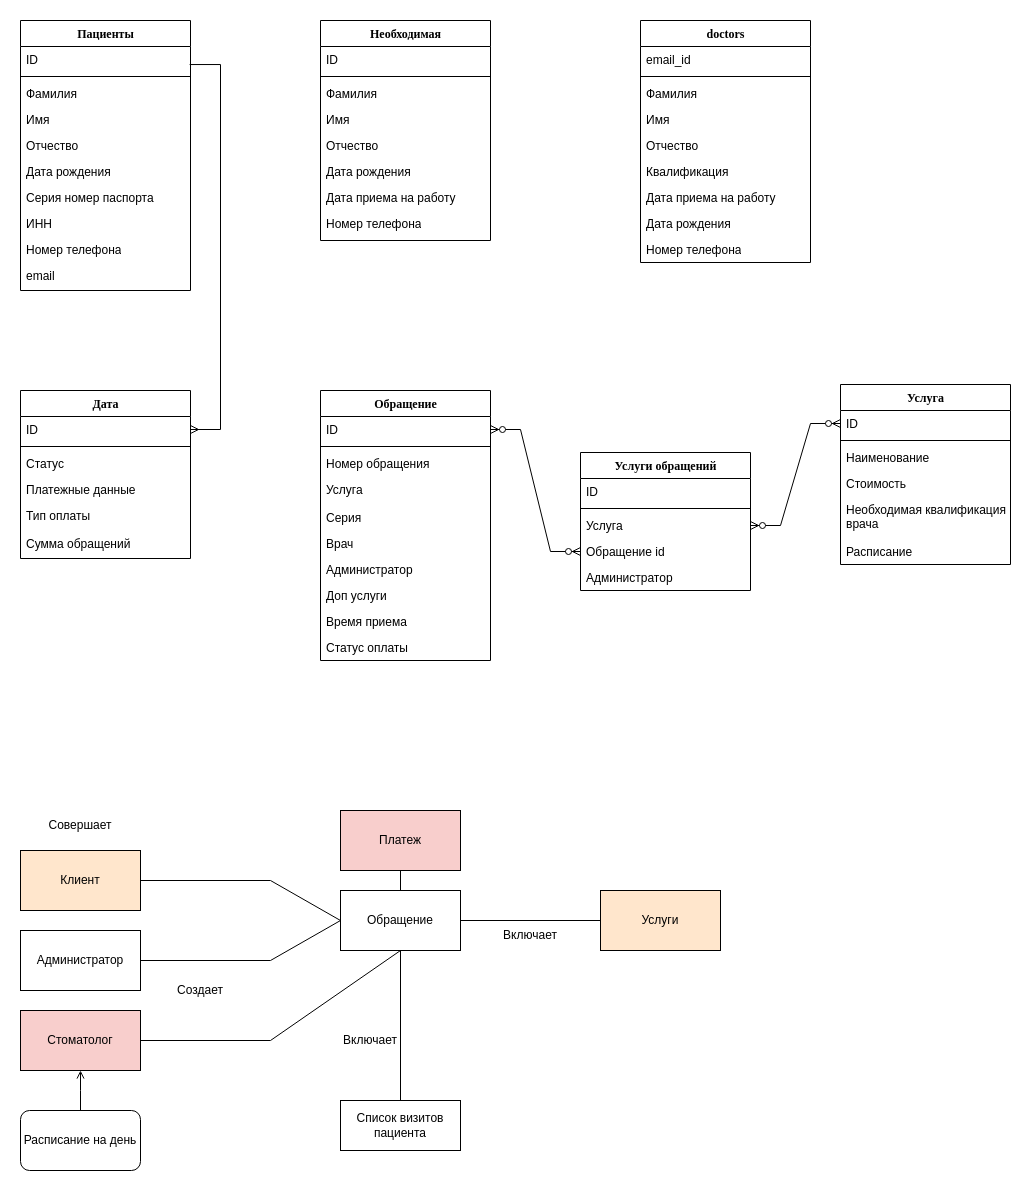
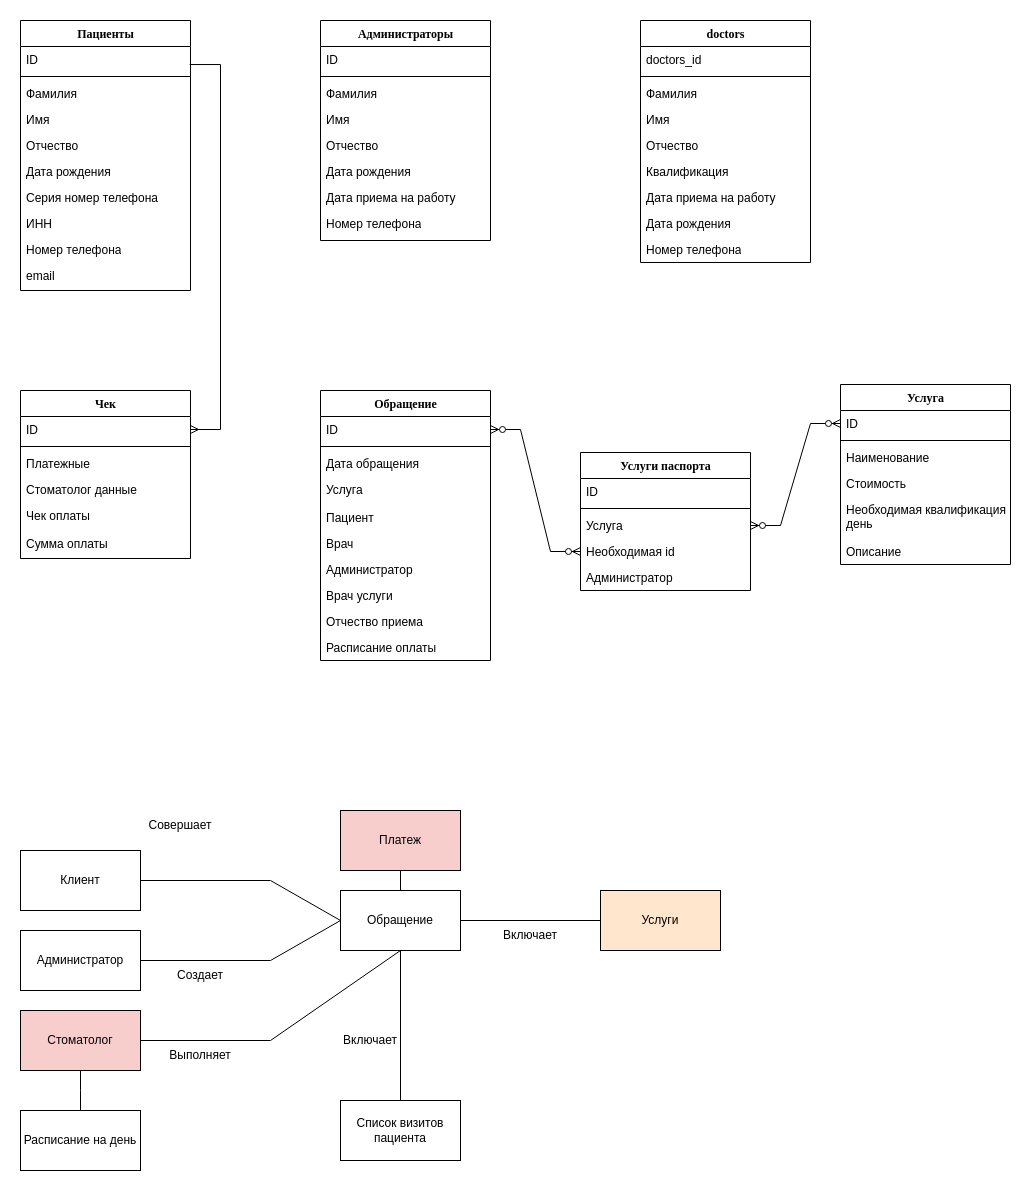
(406, 35) -> (406, 35)
(669, 61) -> (679, 61)
(91, 199) -> (91, 199)
(106, 405) -> (106, 405)
(47, 465) -> (57, 465)
(375, 465) -> (372, 465)
(666, 467) -> (666, 467)
(79, 491) -> (82, 491)
(59, 517) -> (59, 517)
(927, 518) -> (927, 518)
(343, 519) -> (350, 519)
(75, 545) -> (65, 545)
(624, 553) -> (630, 553)
(880, 553) -> (873, 553)
(359, 597) -> (362, 597)
(365, 623) -> (375, 623)
(369, 649) -> (382, 649)
(81, 826) -> (181, 826)
(81, 881) -> (81, 881)
(201, 991) -> (201, 976)
none -> (201, 1056)
(81, 1076) -> (81, 1076)
(401, 1126) -> (401, 1131)
(81, 1141) -> (81, 1141)
